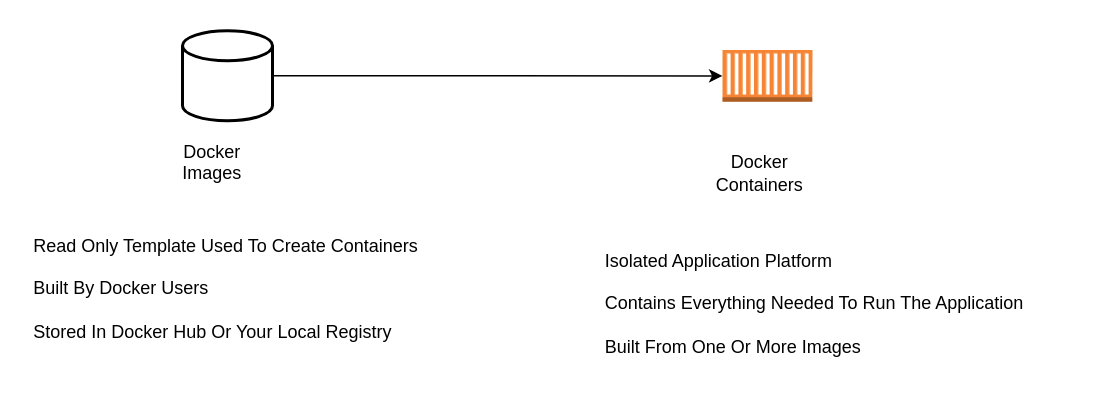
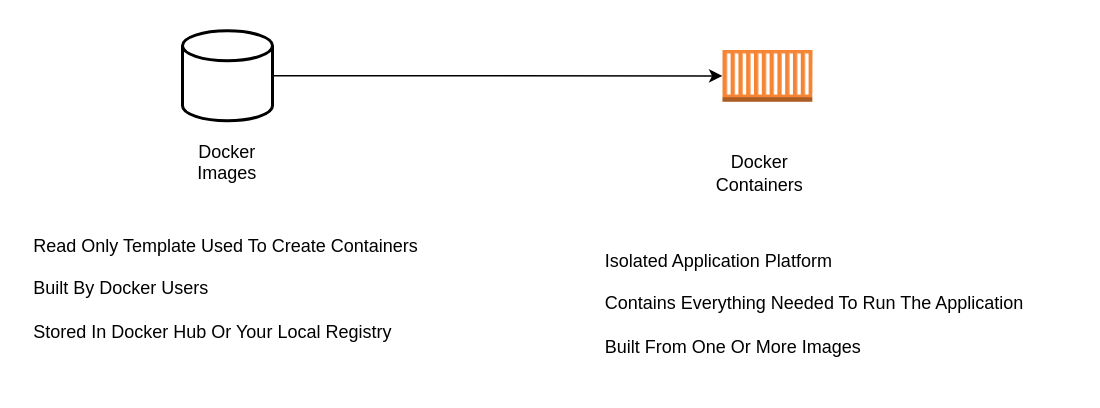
(212, 173) -> (227, 173)
